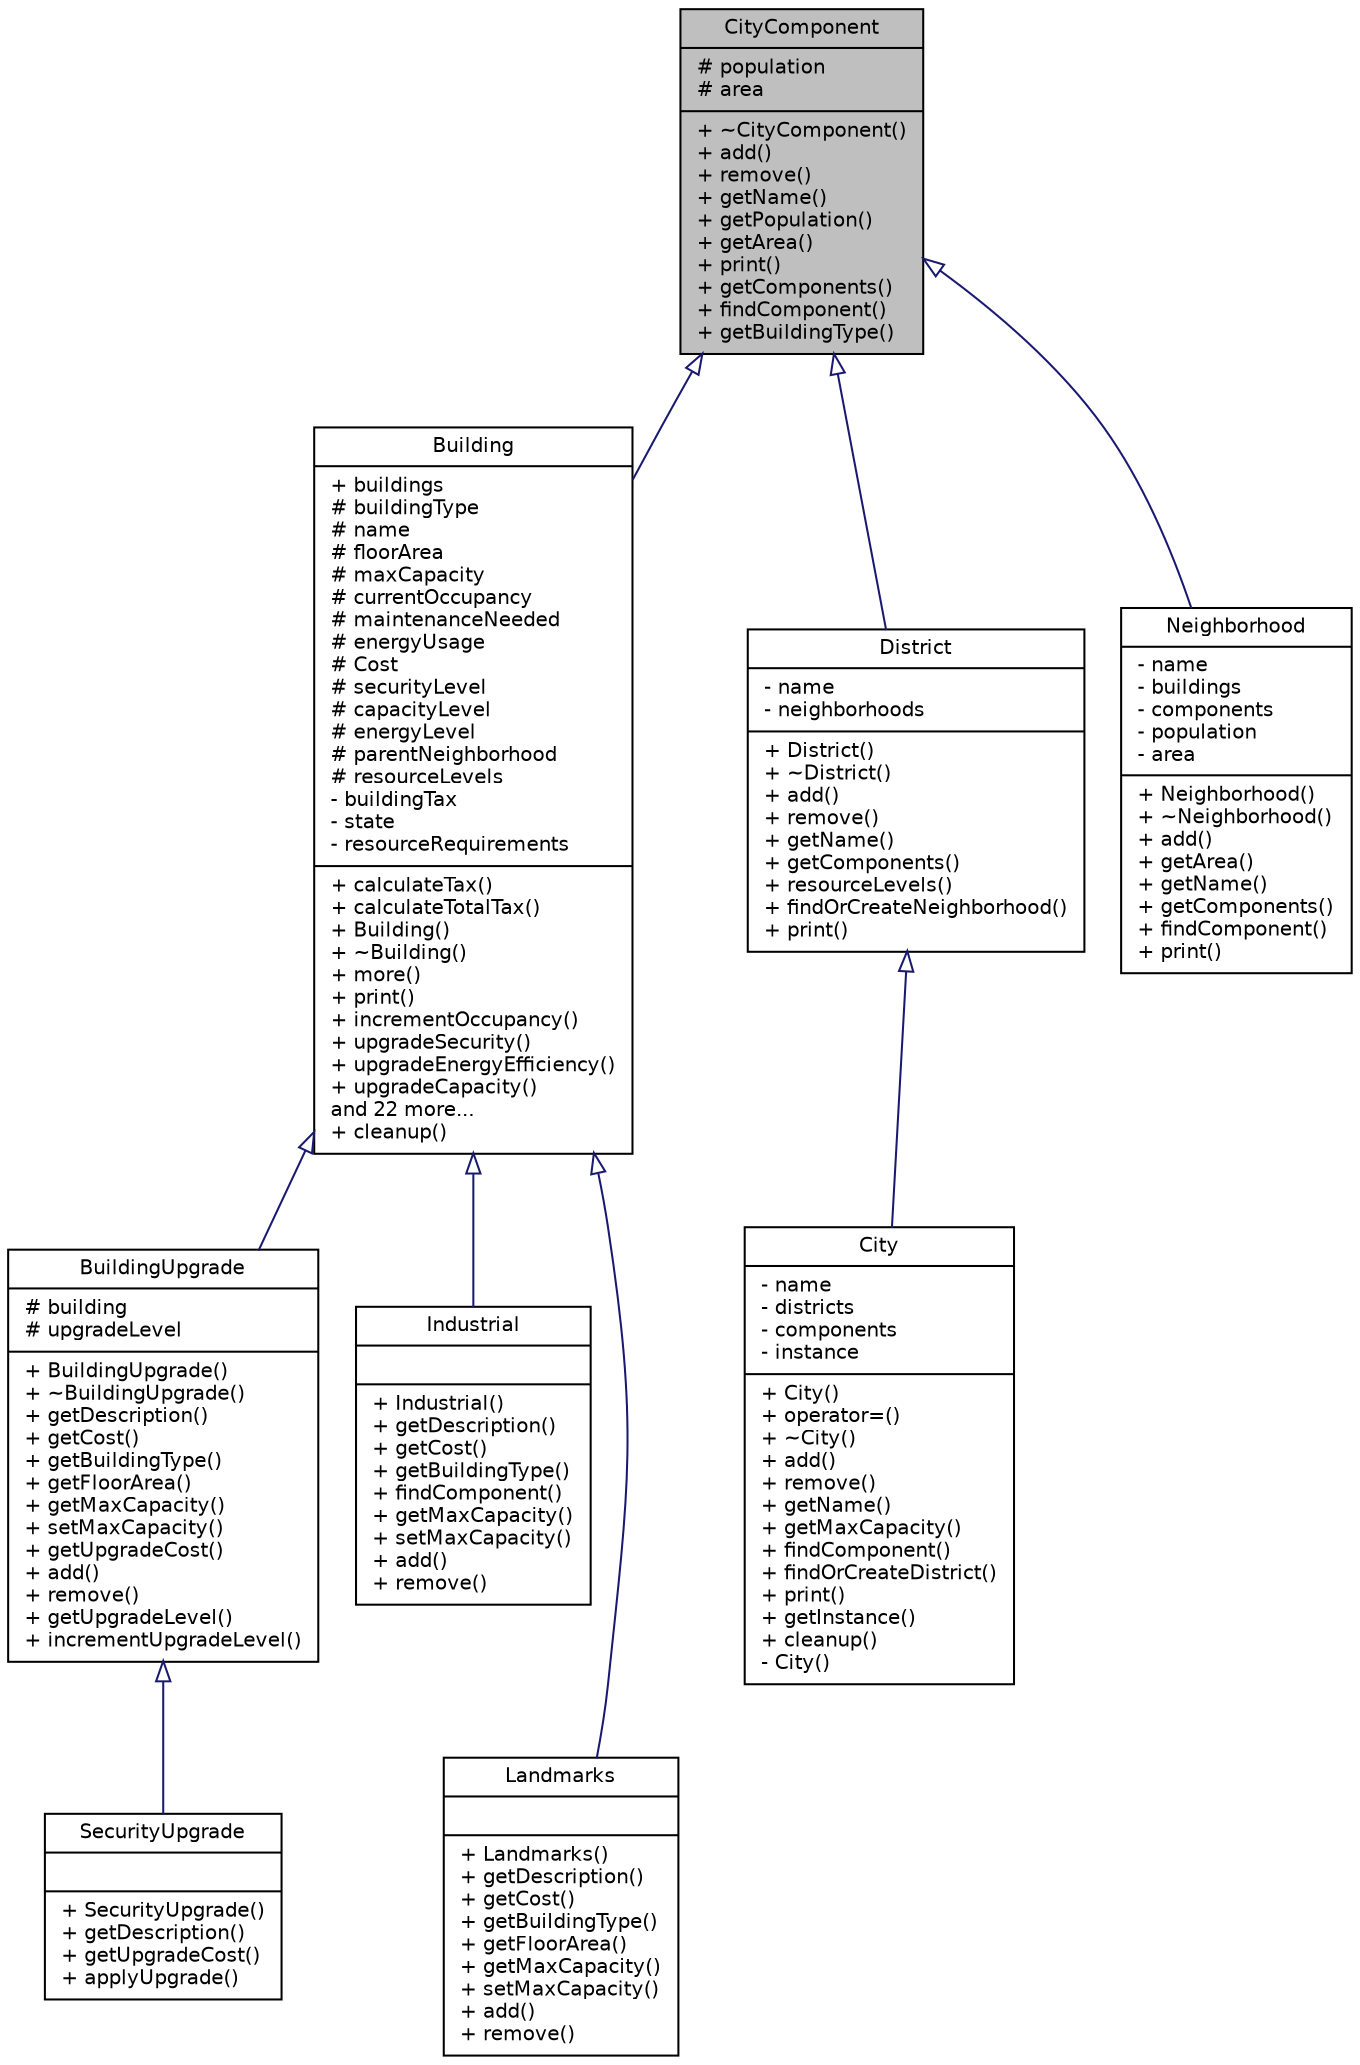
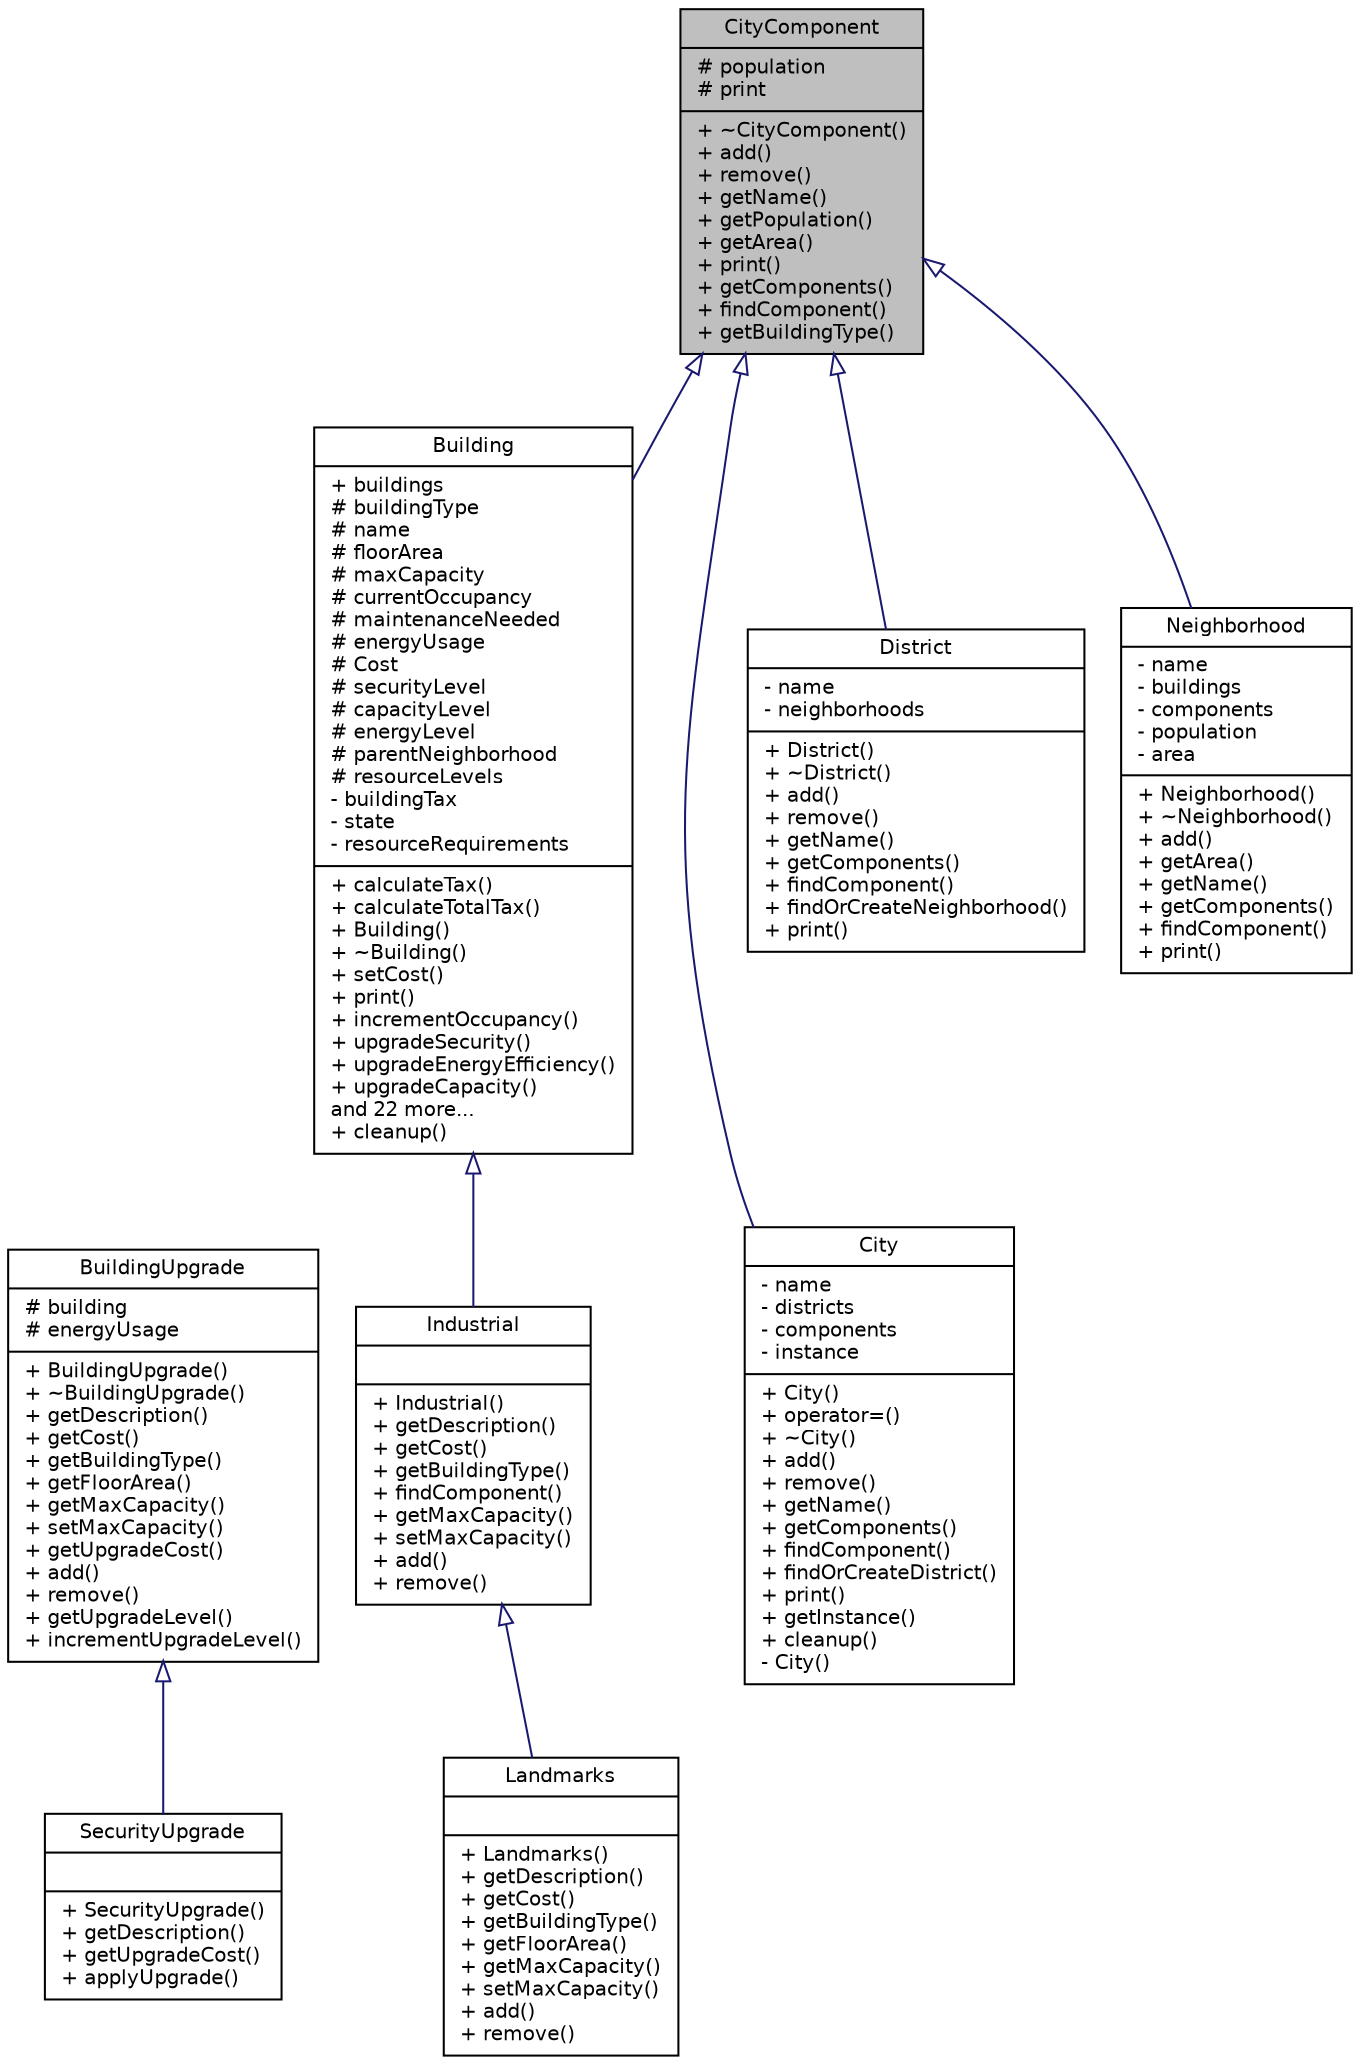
(731, 90) -> (731, 90)
(859, 885) -> (860, 885)
(376, 975) -> (388, 975)
(899, 1100) -> (686, 803)
(282, 1201) -> none
(104, 1330) -> (102, 1330)
(627, 1466) -> (519, 1691)
(862, 1528) -> (860, 1528)
